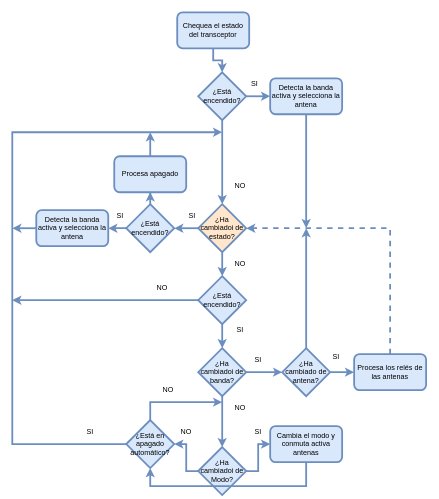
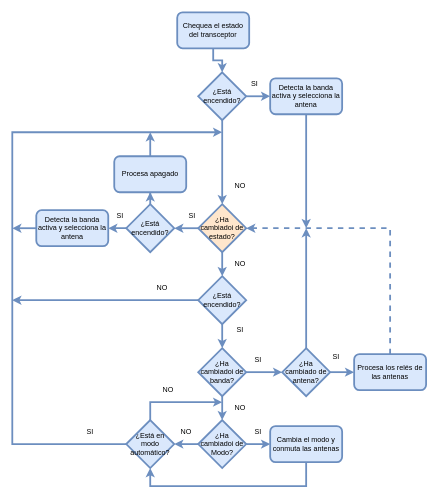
(150, 444) -> (150, 444)
(306, 444) -> (306, 444)
(222, 471) -> (222, 444)
